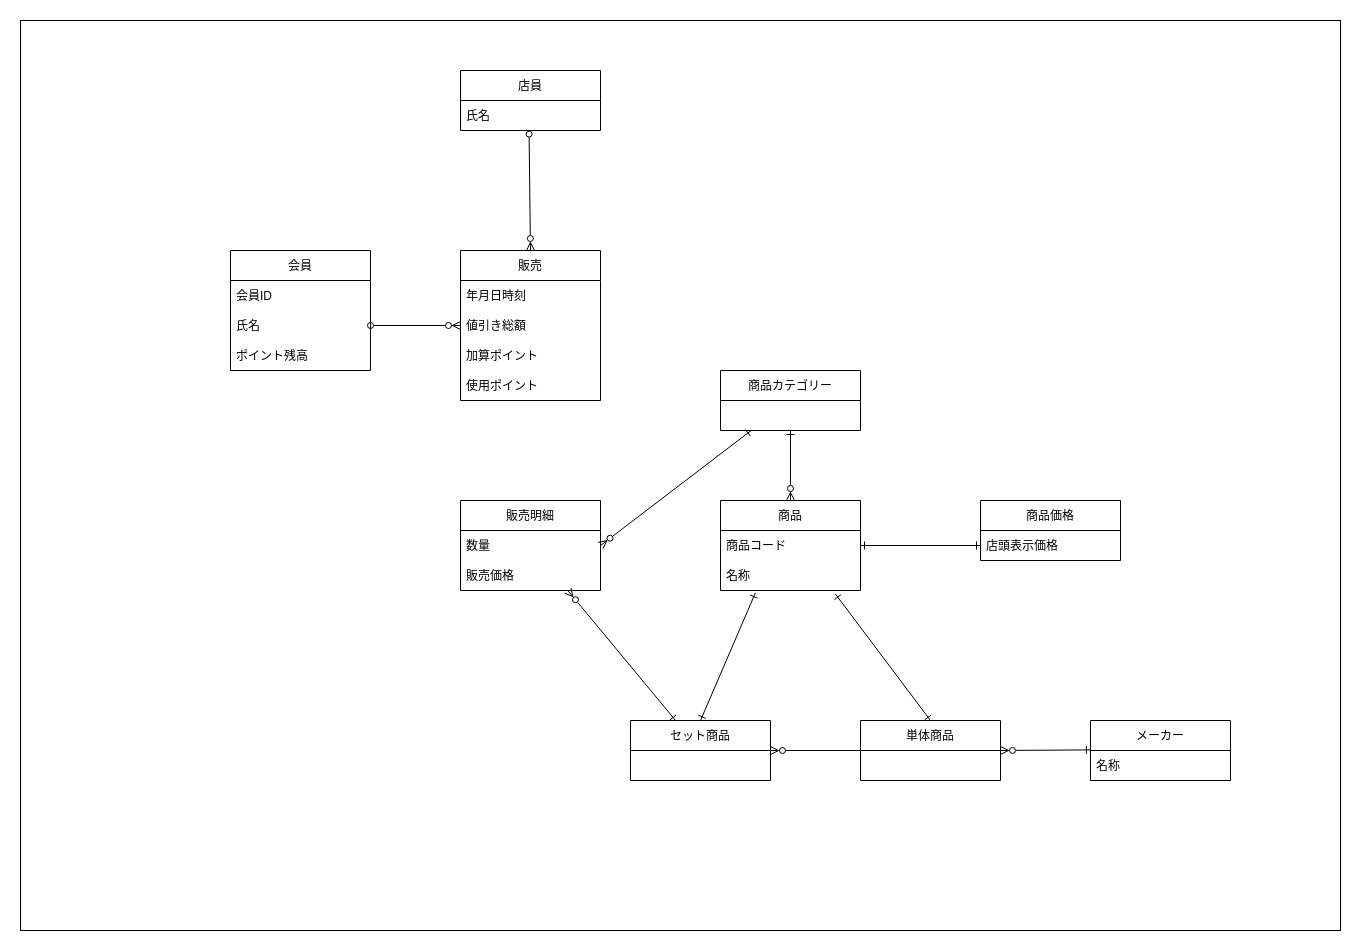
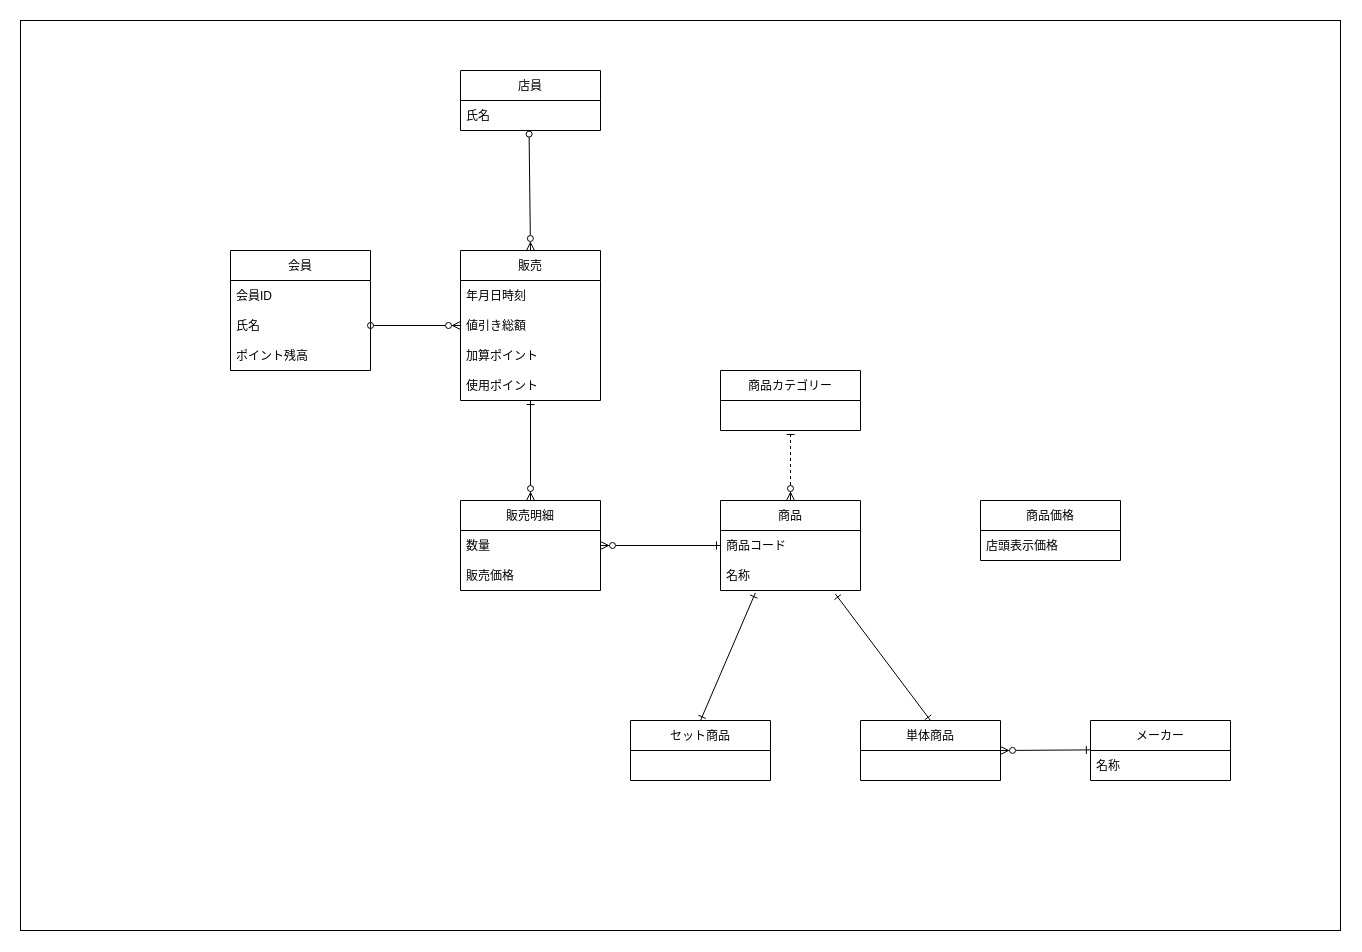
(791, 458) -> (791, 458)
(681, 484) -> (667, 546)
(920, 546) -> none
(626, 661) -> (531, 444)
(822, 751) -> none
